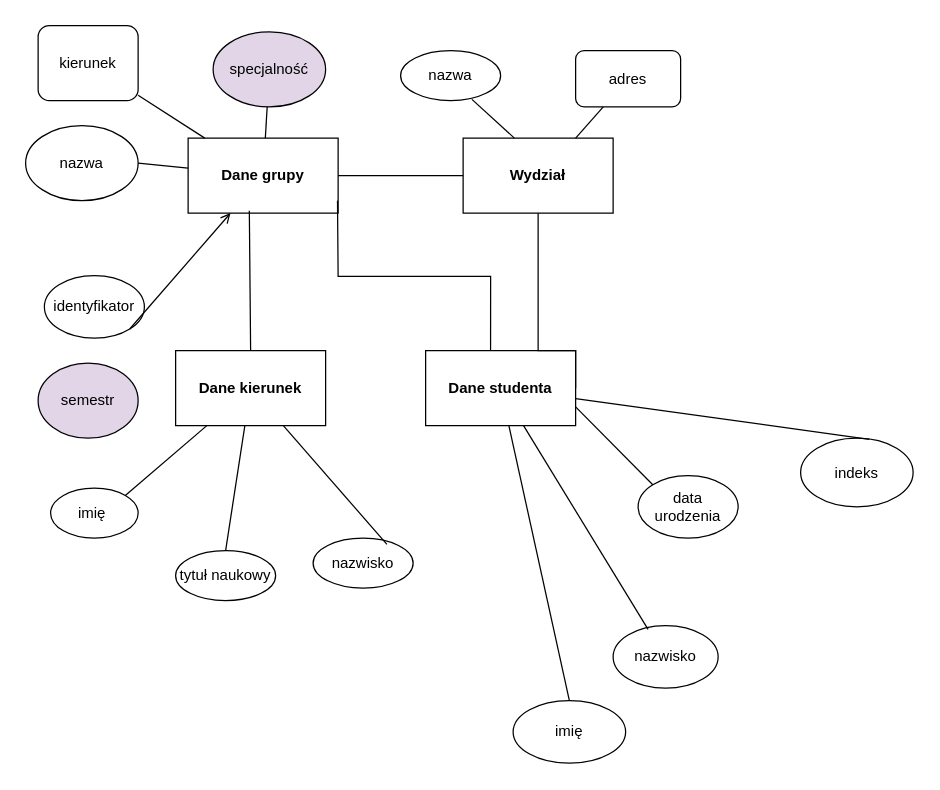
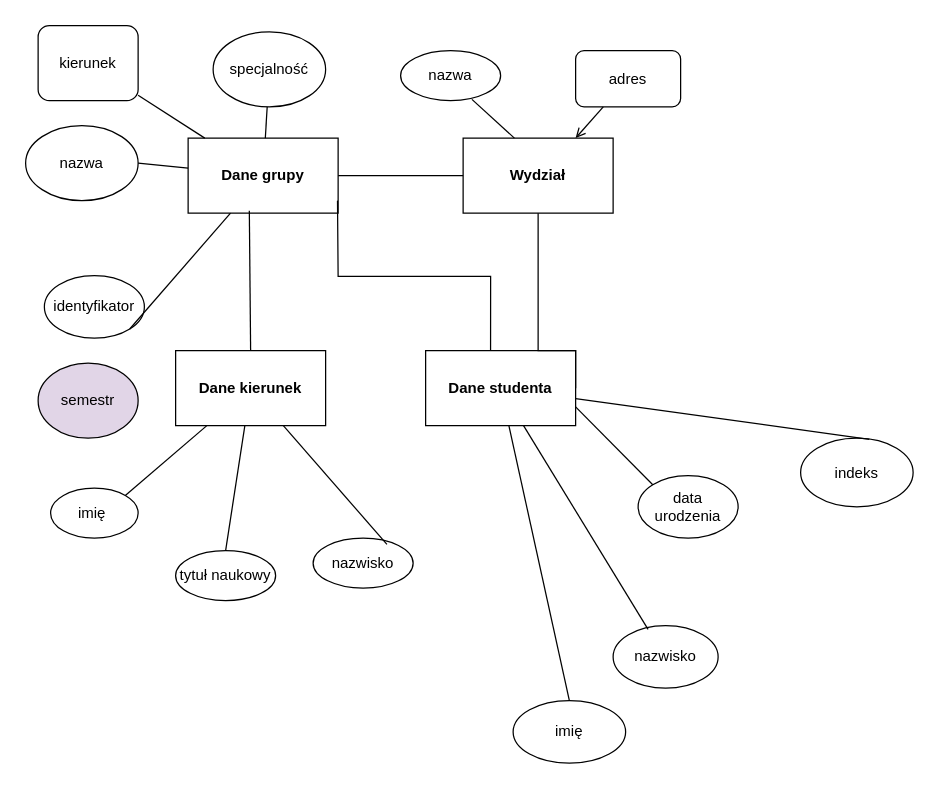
(269, 69) -> (269, 69)
(579, 134) -> (580, 133)
(227, 218) -> (227, 217)
